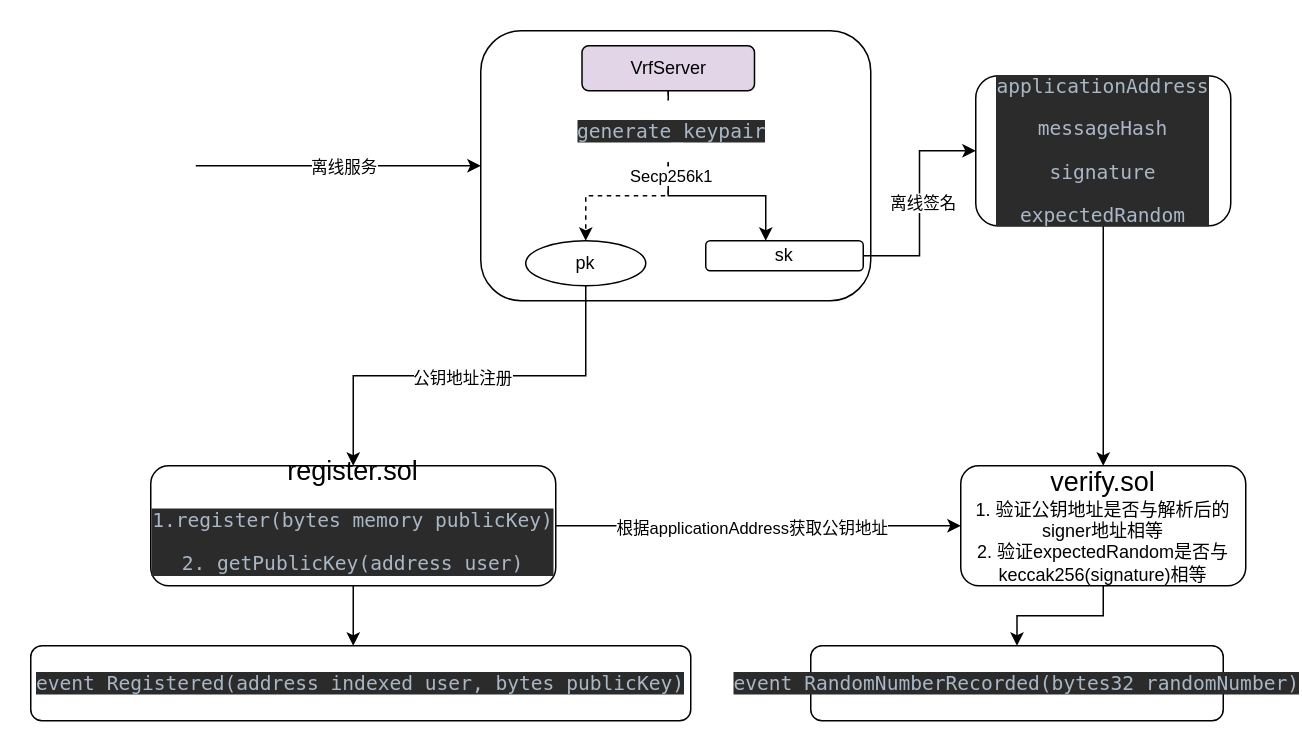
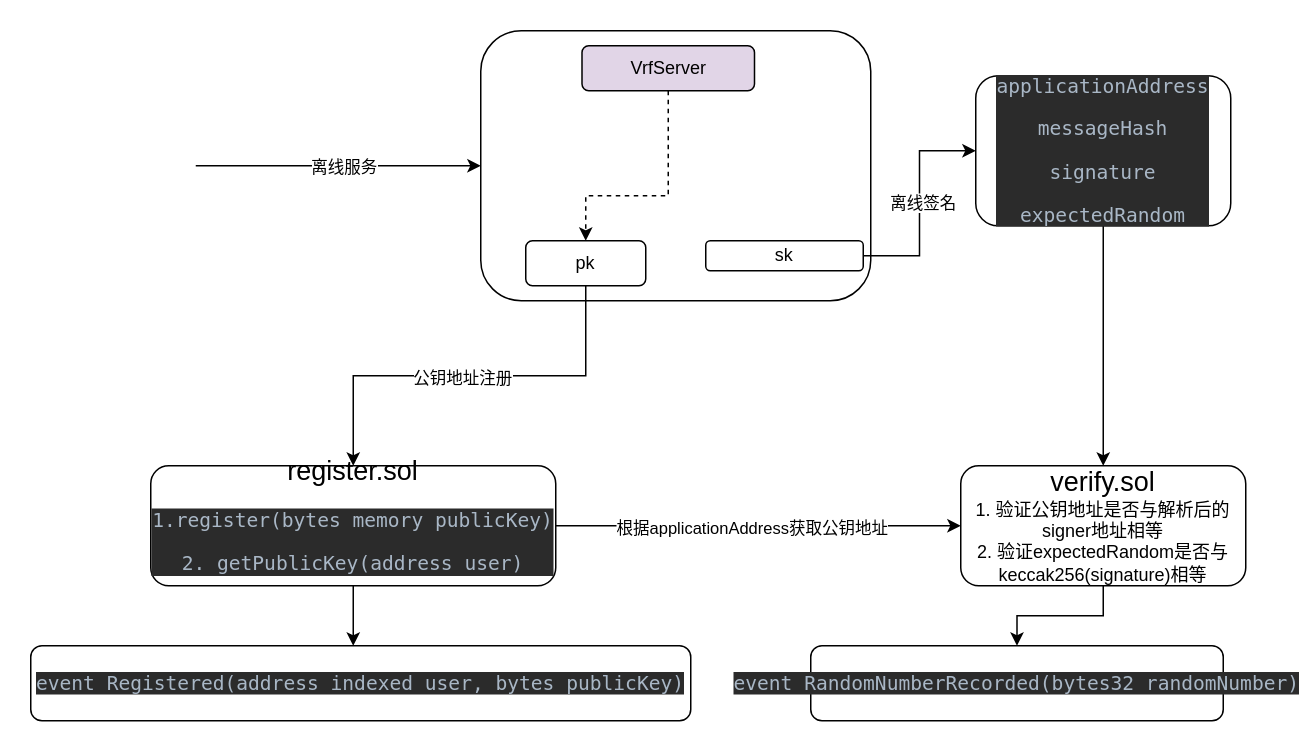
(735, 196) -> none
(586, 263) -> (586, 263)
